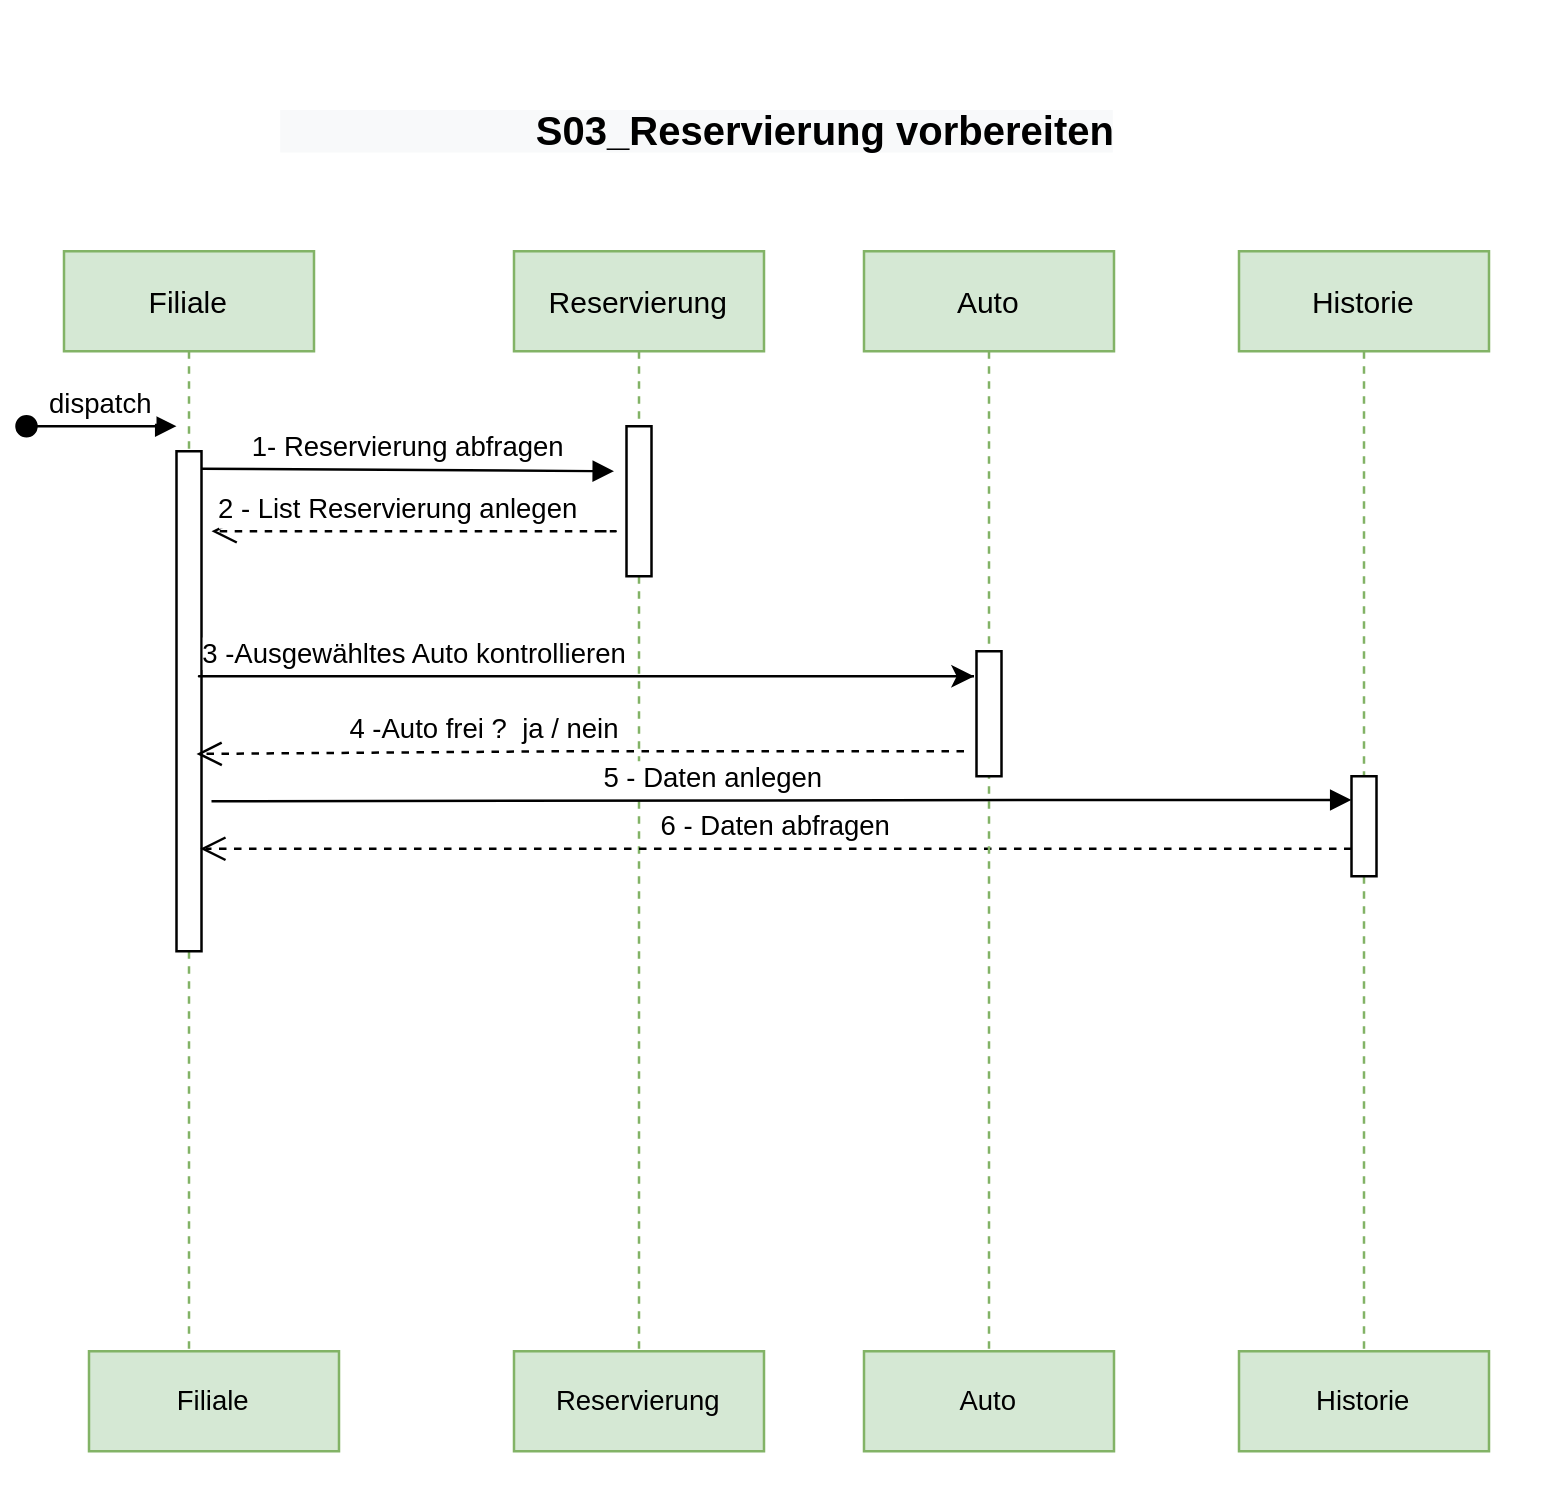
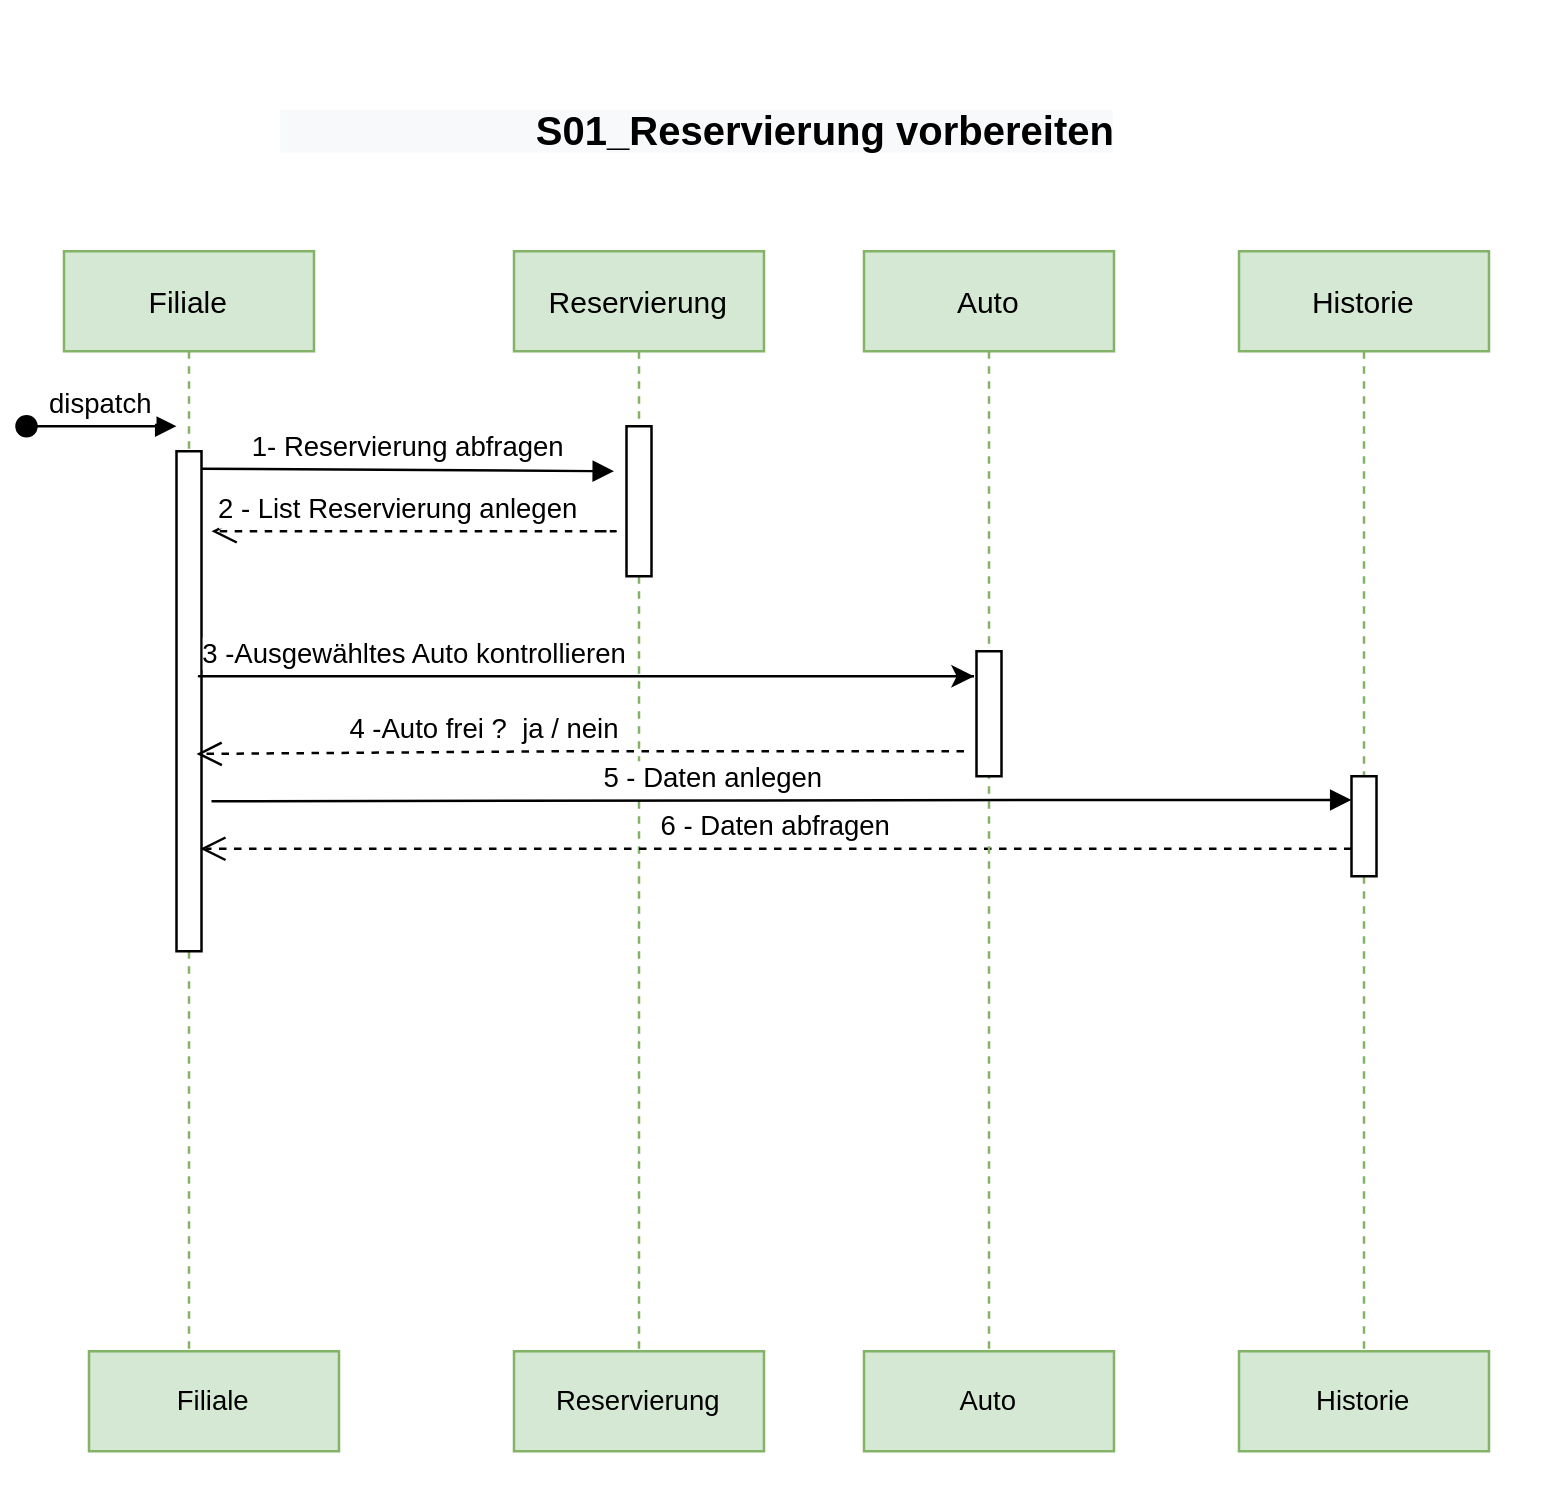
(486, 85) -> (486, 85)
